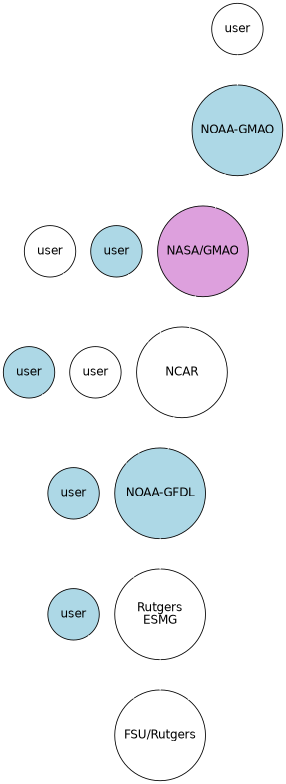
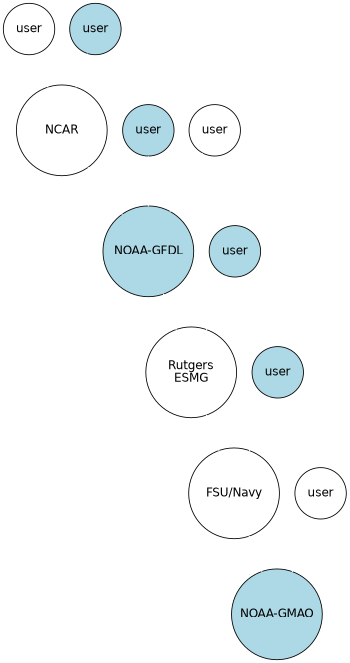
(203, 251) -> none
(160, 735) -> (234, 493)
